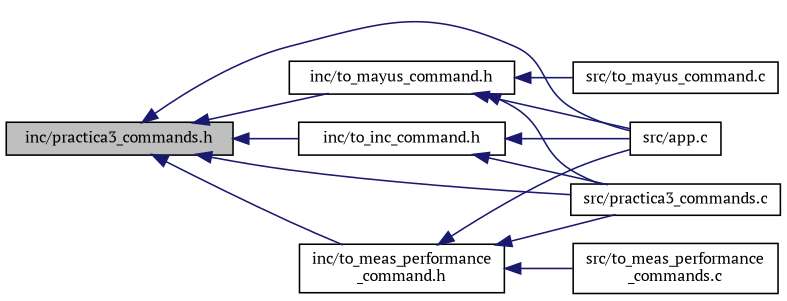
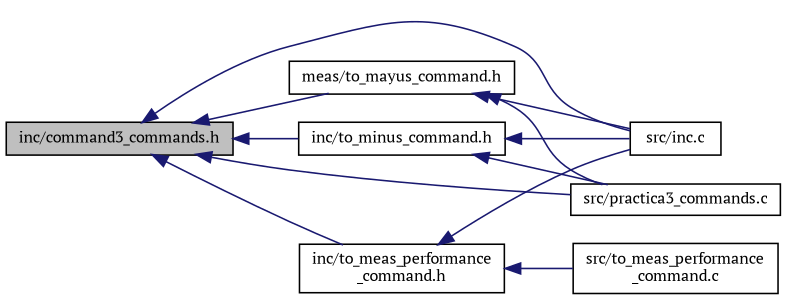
(402, 78) -> (402, 78)
(676, 78) -> none
(120, 139) -> (120, 139)
(402, 139) -> (402, 139)
(676, 139) -> (676, 139)
(563, 228) -> none
(676, 268) -> (676, 268)
